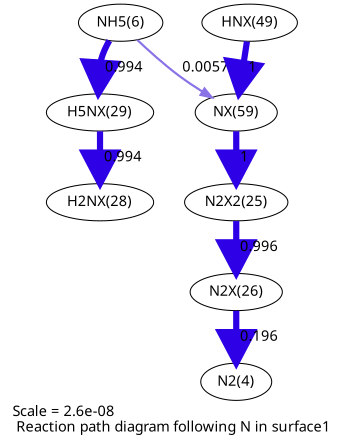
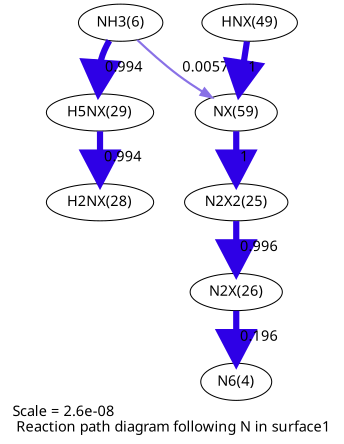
(121, 23) -> (121, 23)
(236, 382) -> (236, 382)
